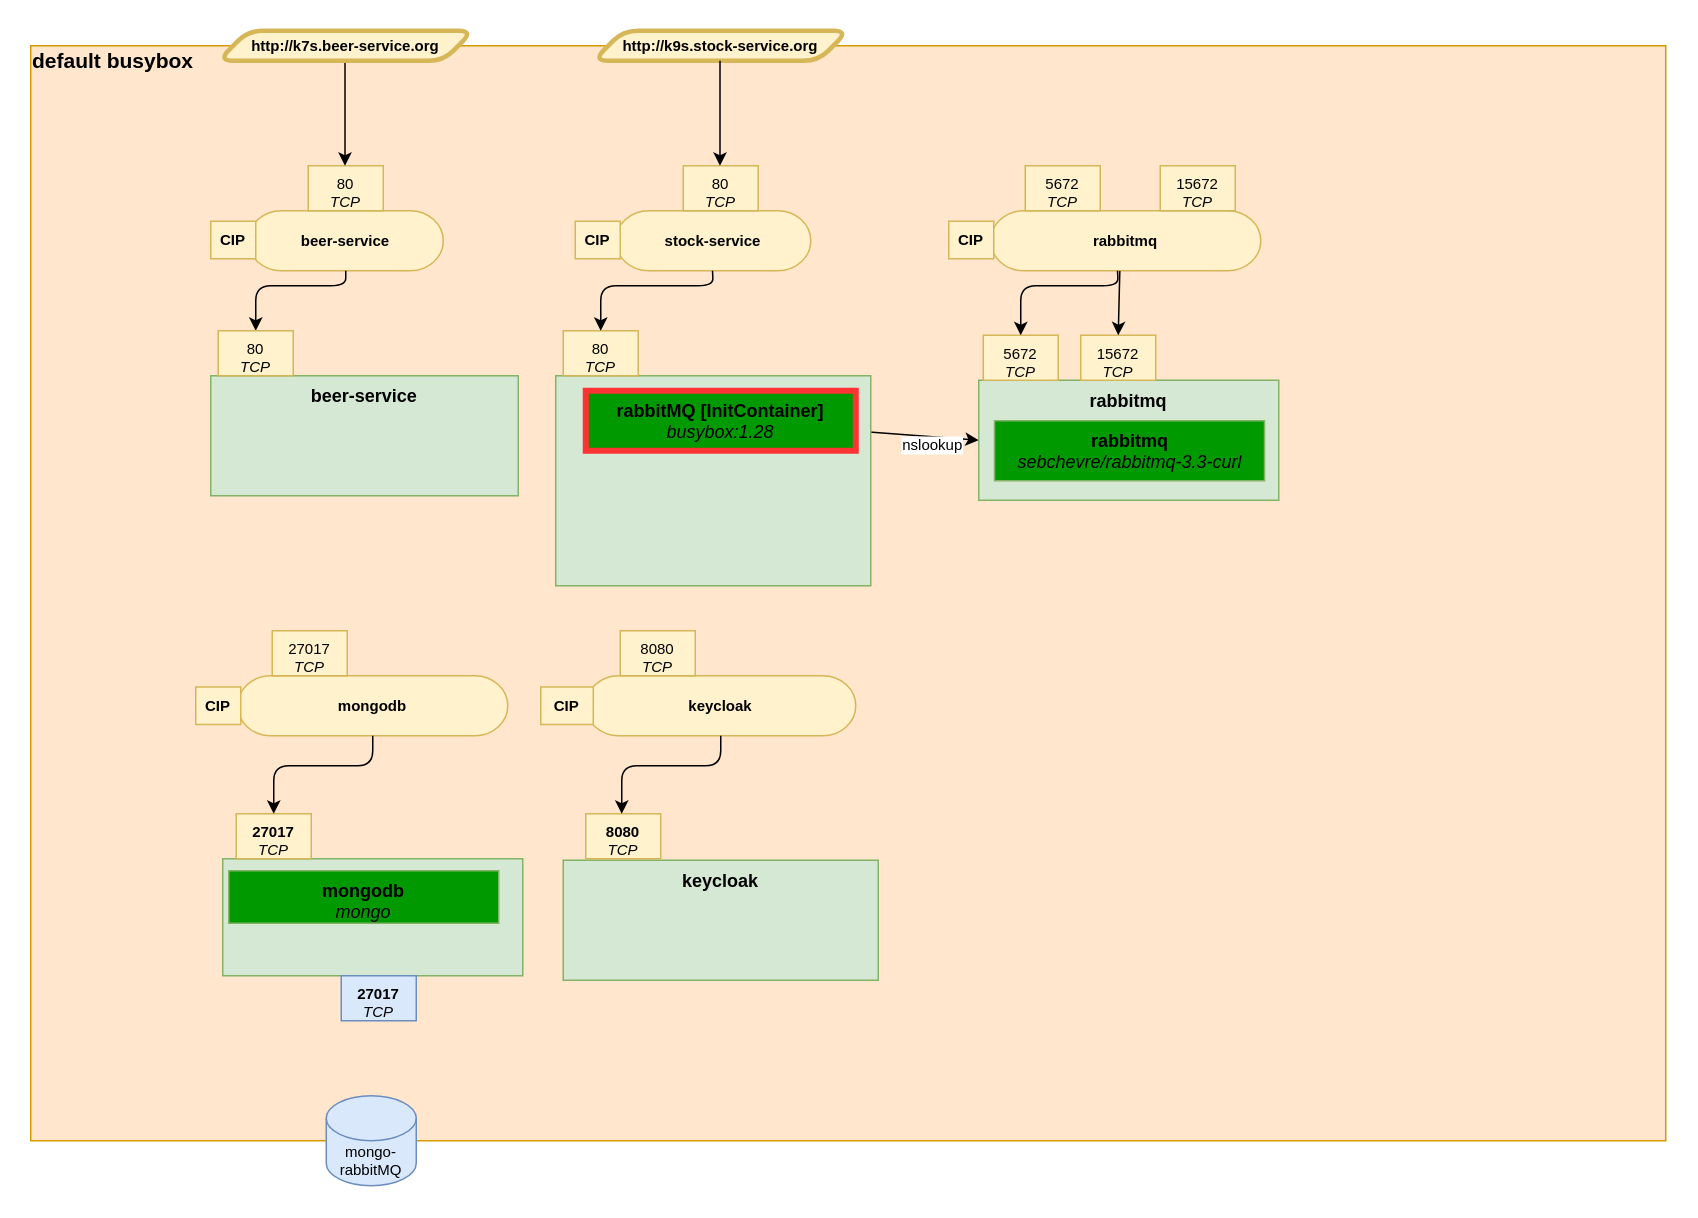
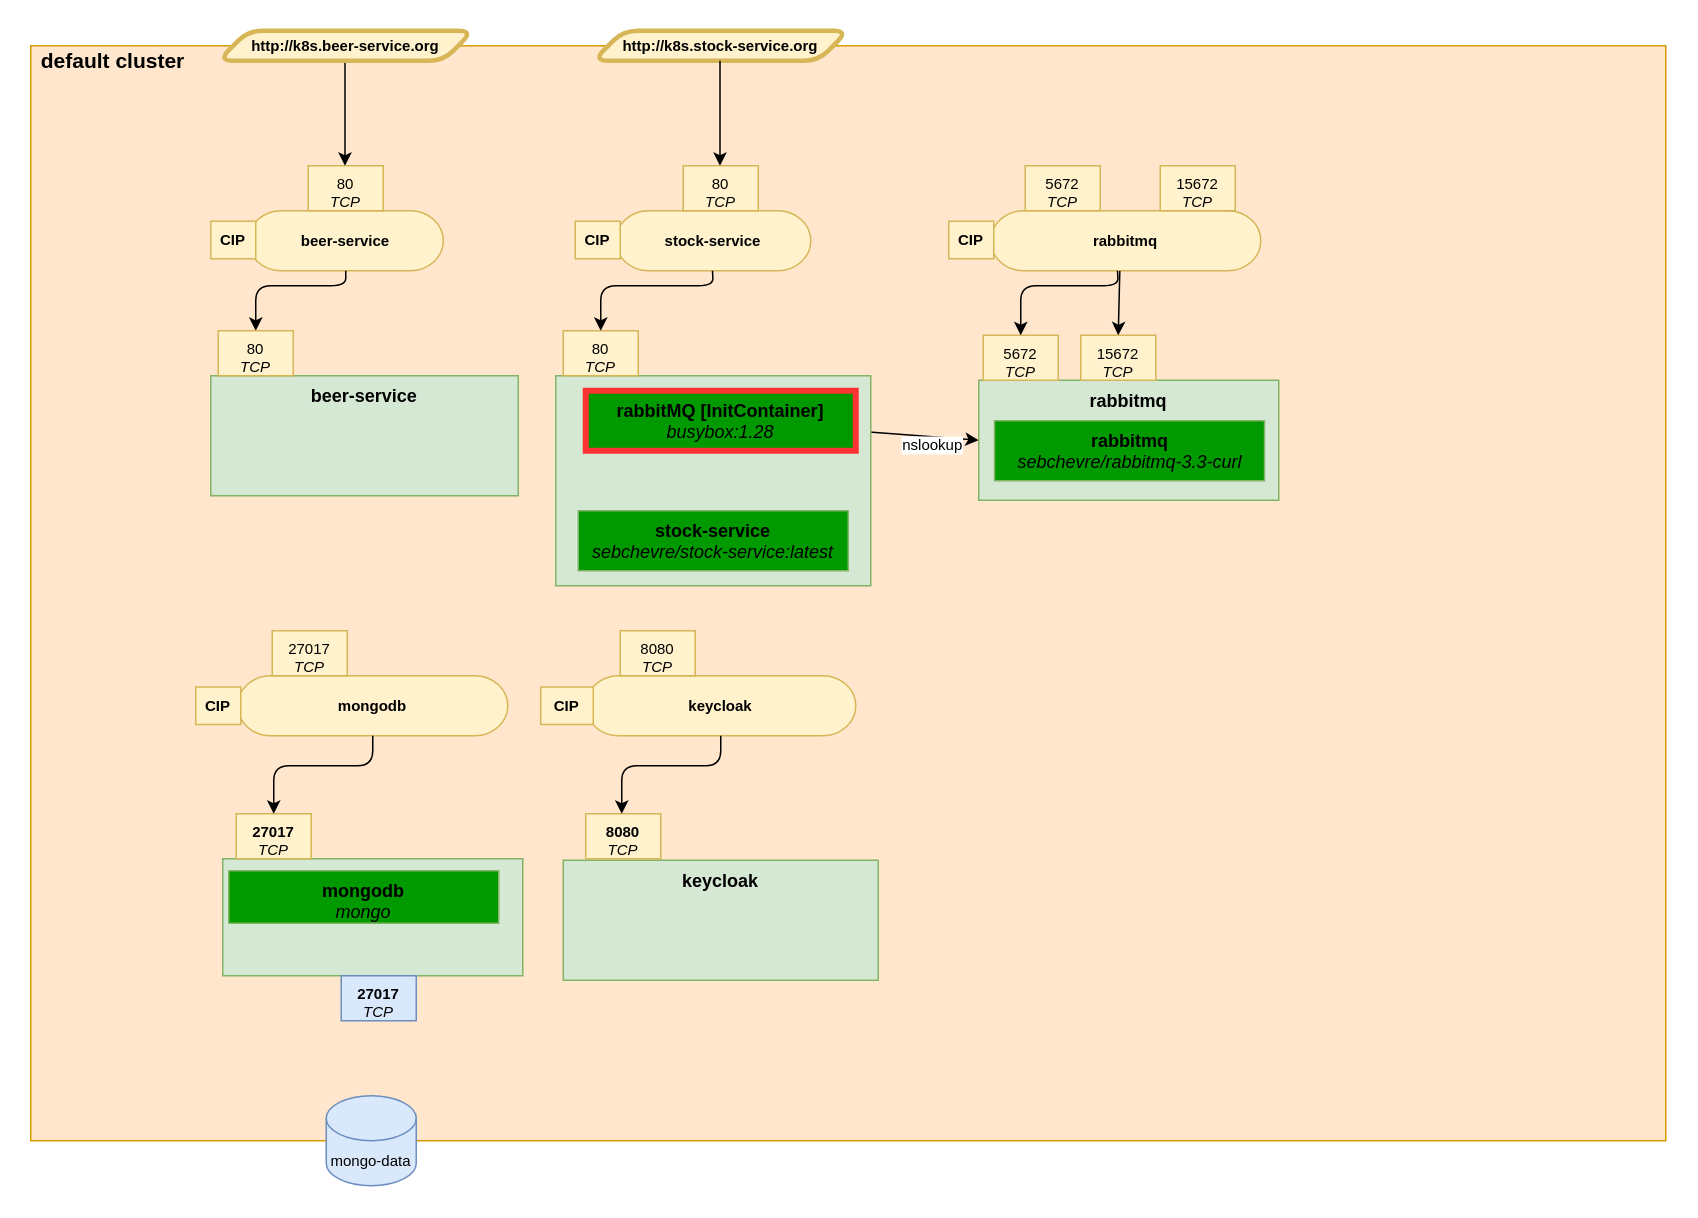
(346, 46) -> (346, 46)
(721, 46) -> (721, 46)
(113, 61) -> (113, 61)
none -> (713, 541)
(371, 1160) -> (371, 1160)
